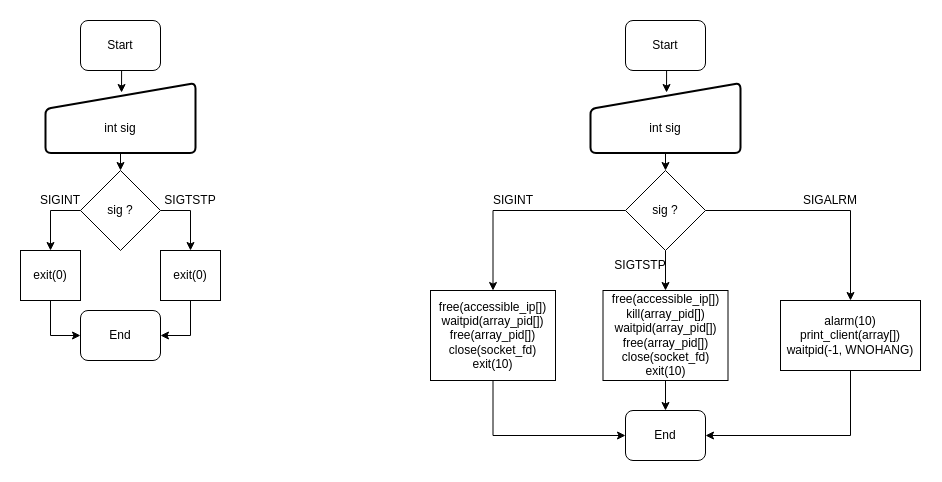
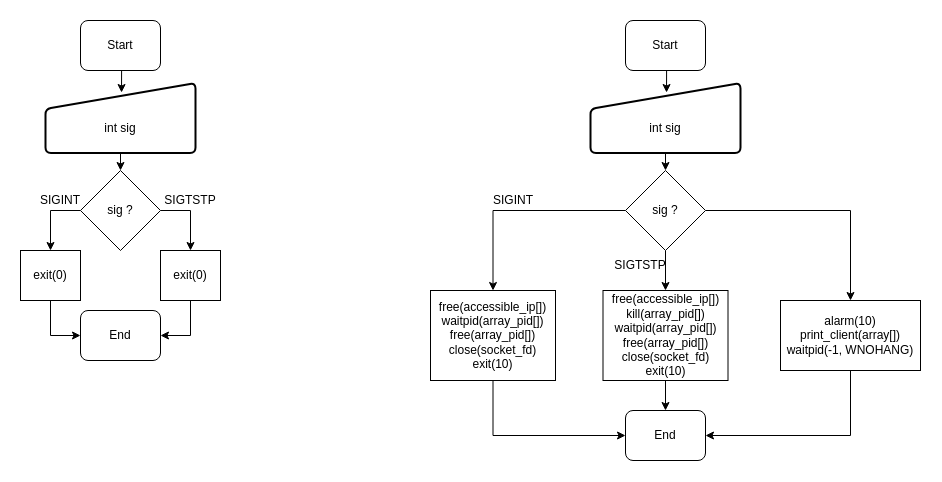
(831, 201) -> none
